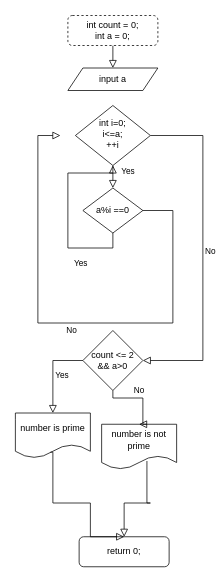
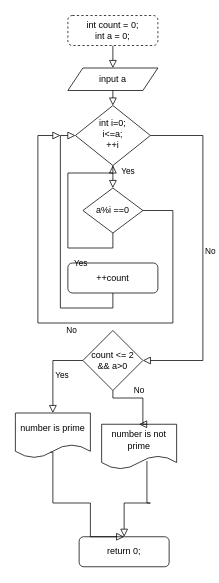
none -> (113, 95)
none -> (60, 220)
none -> (113, 278)
